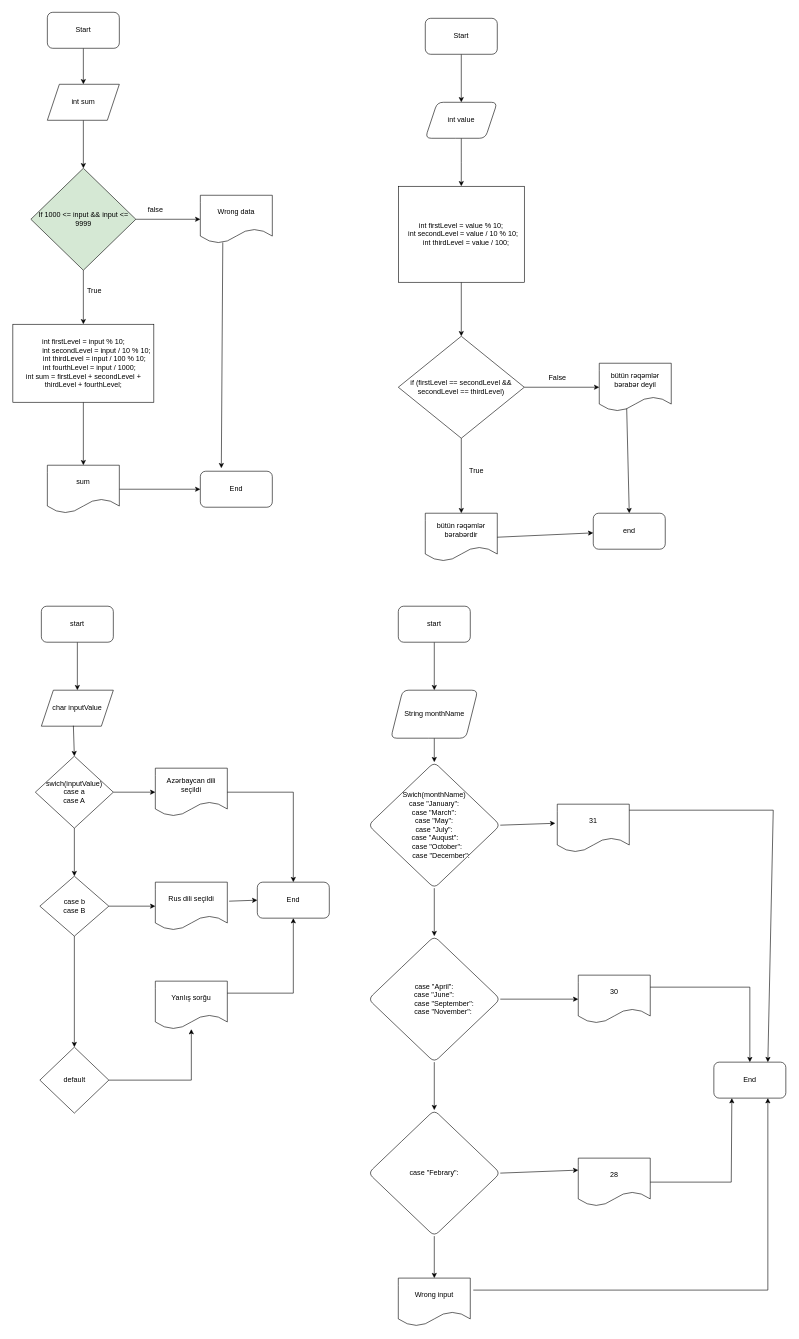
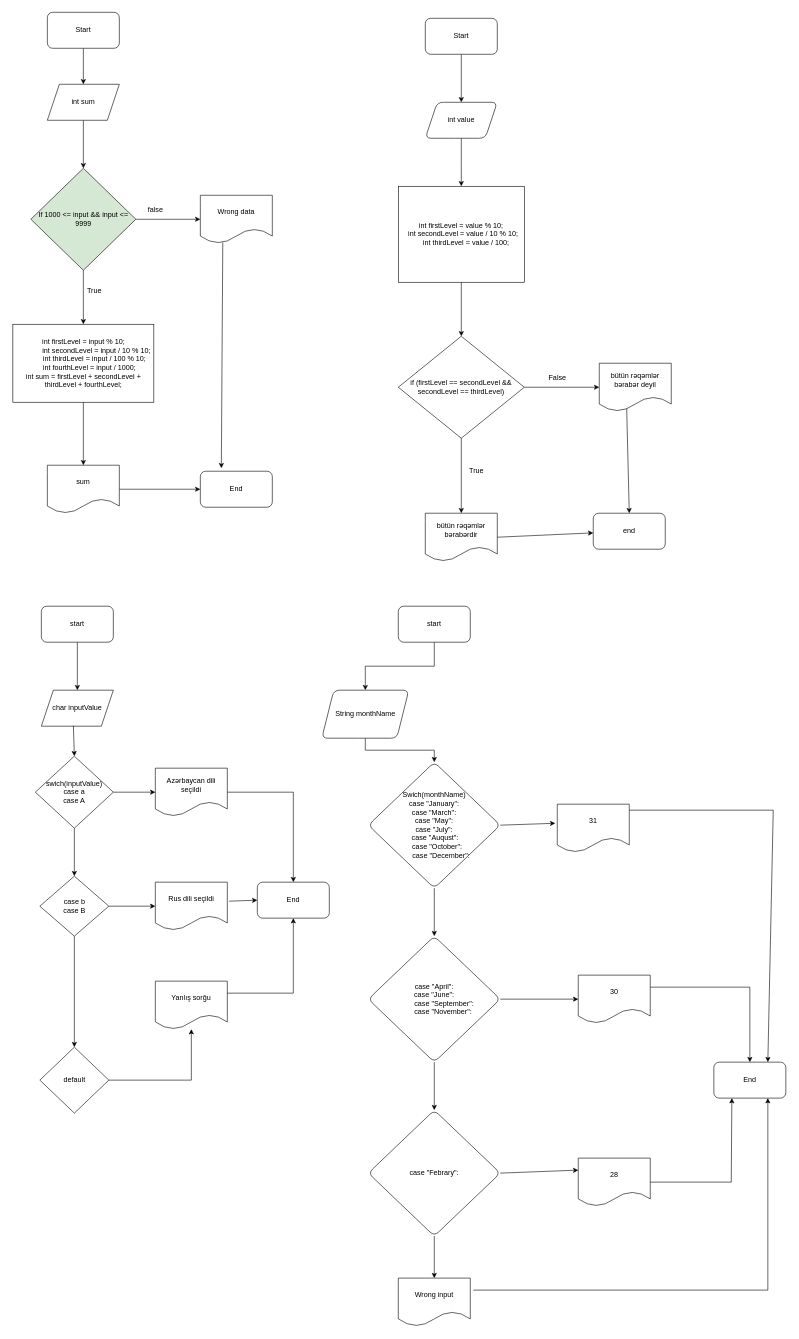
(434, 714) -> (365, 714)
